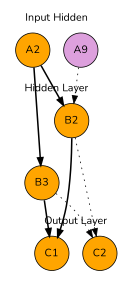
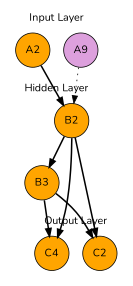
(57, 18) -> (57, 18)
(37, 113) -> (59, 148)
(85, 183) -> (85, 183)
(80, 217) -> (80, 217)
(52, 253) -> (52, 253)
